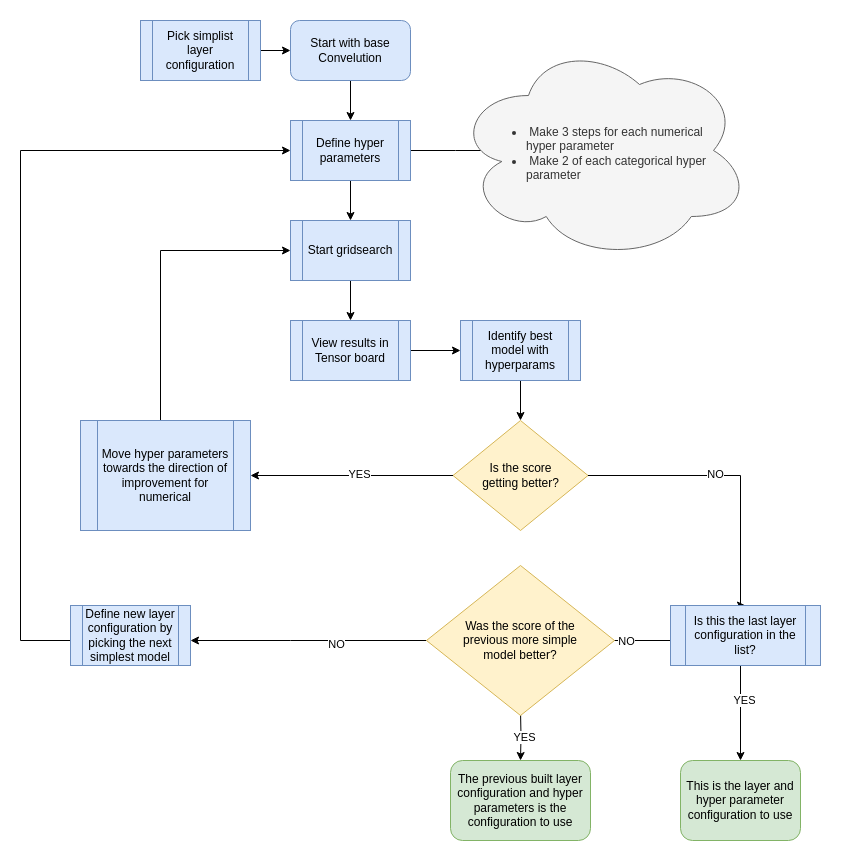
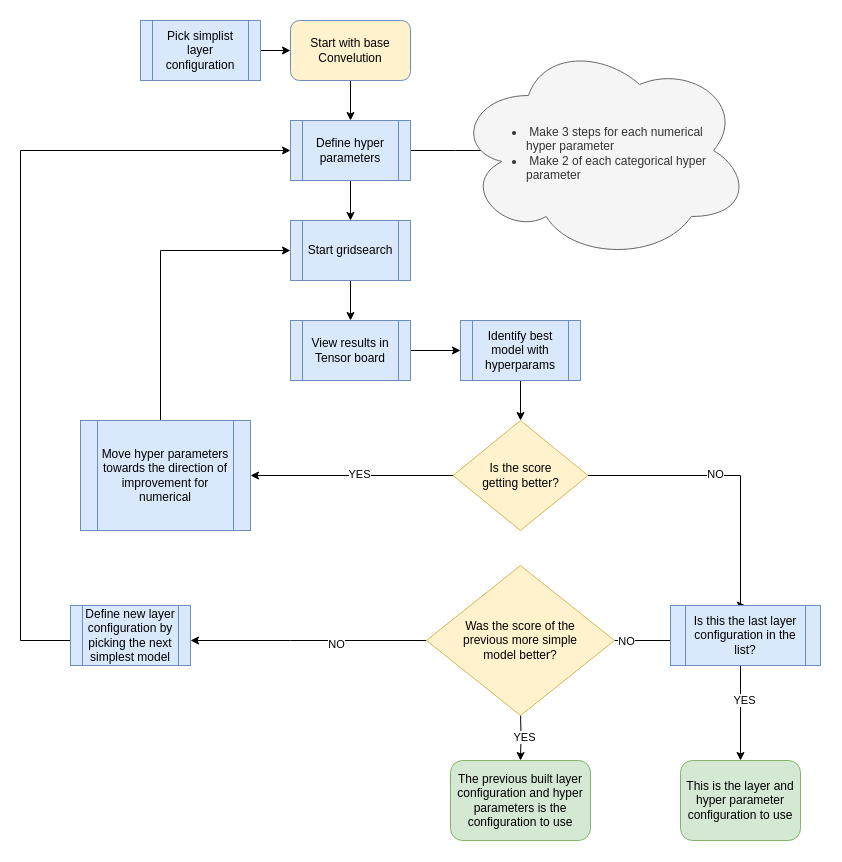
(351, 51) -> (351, 51)
